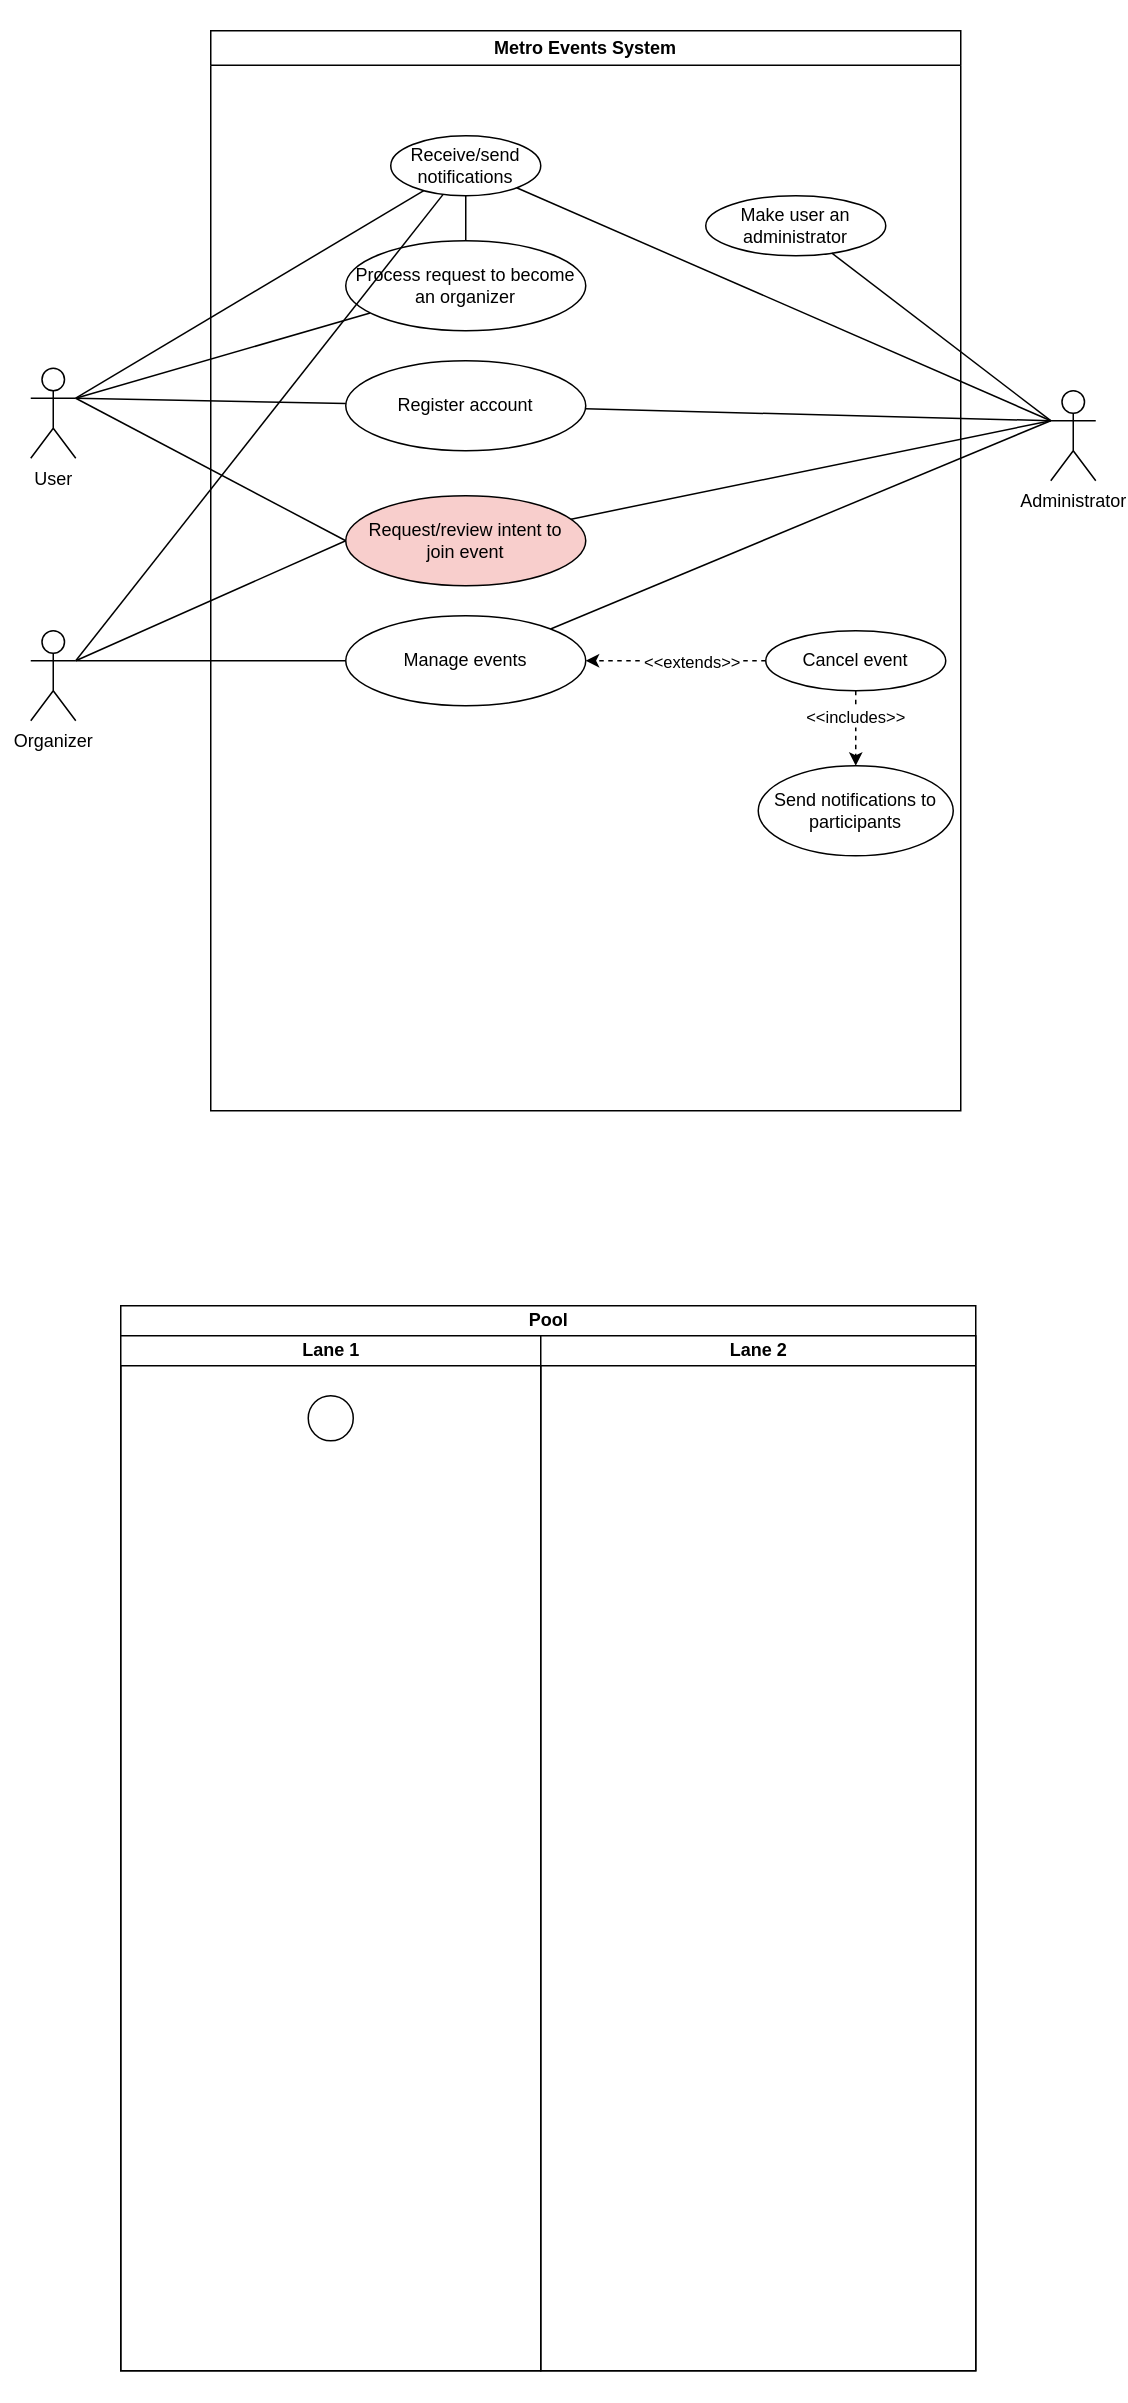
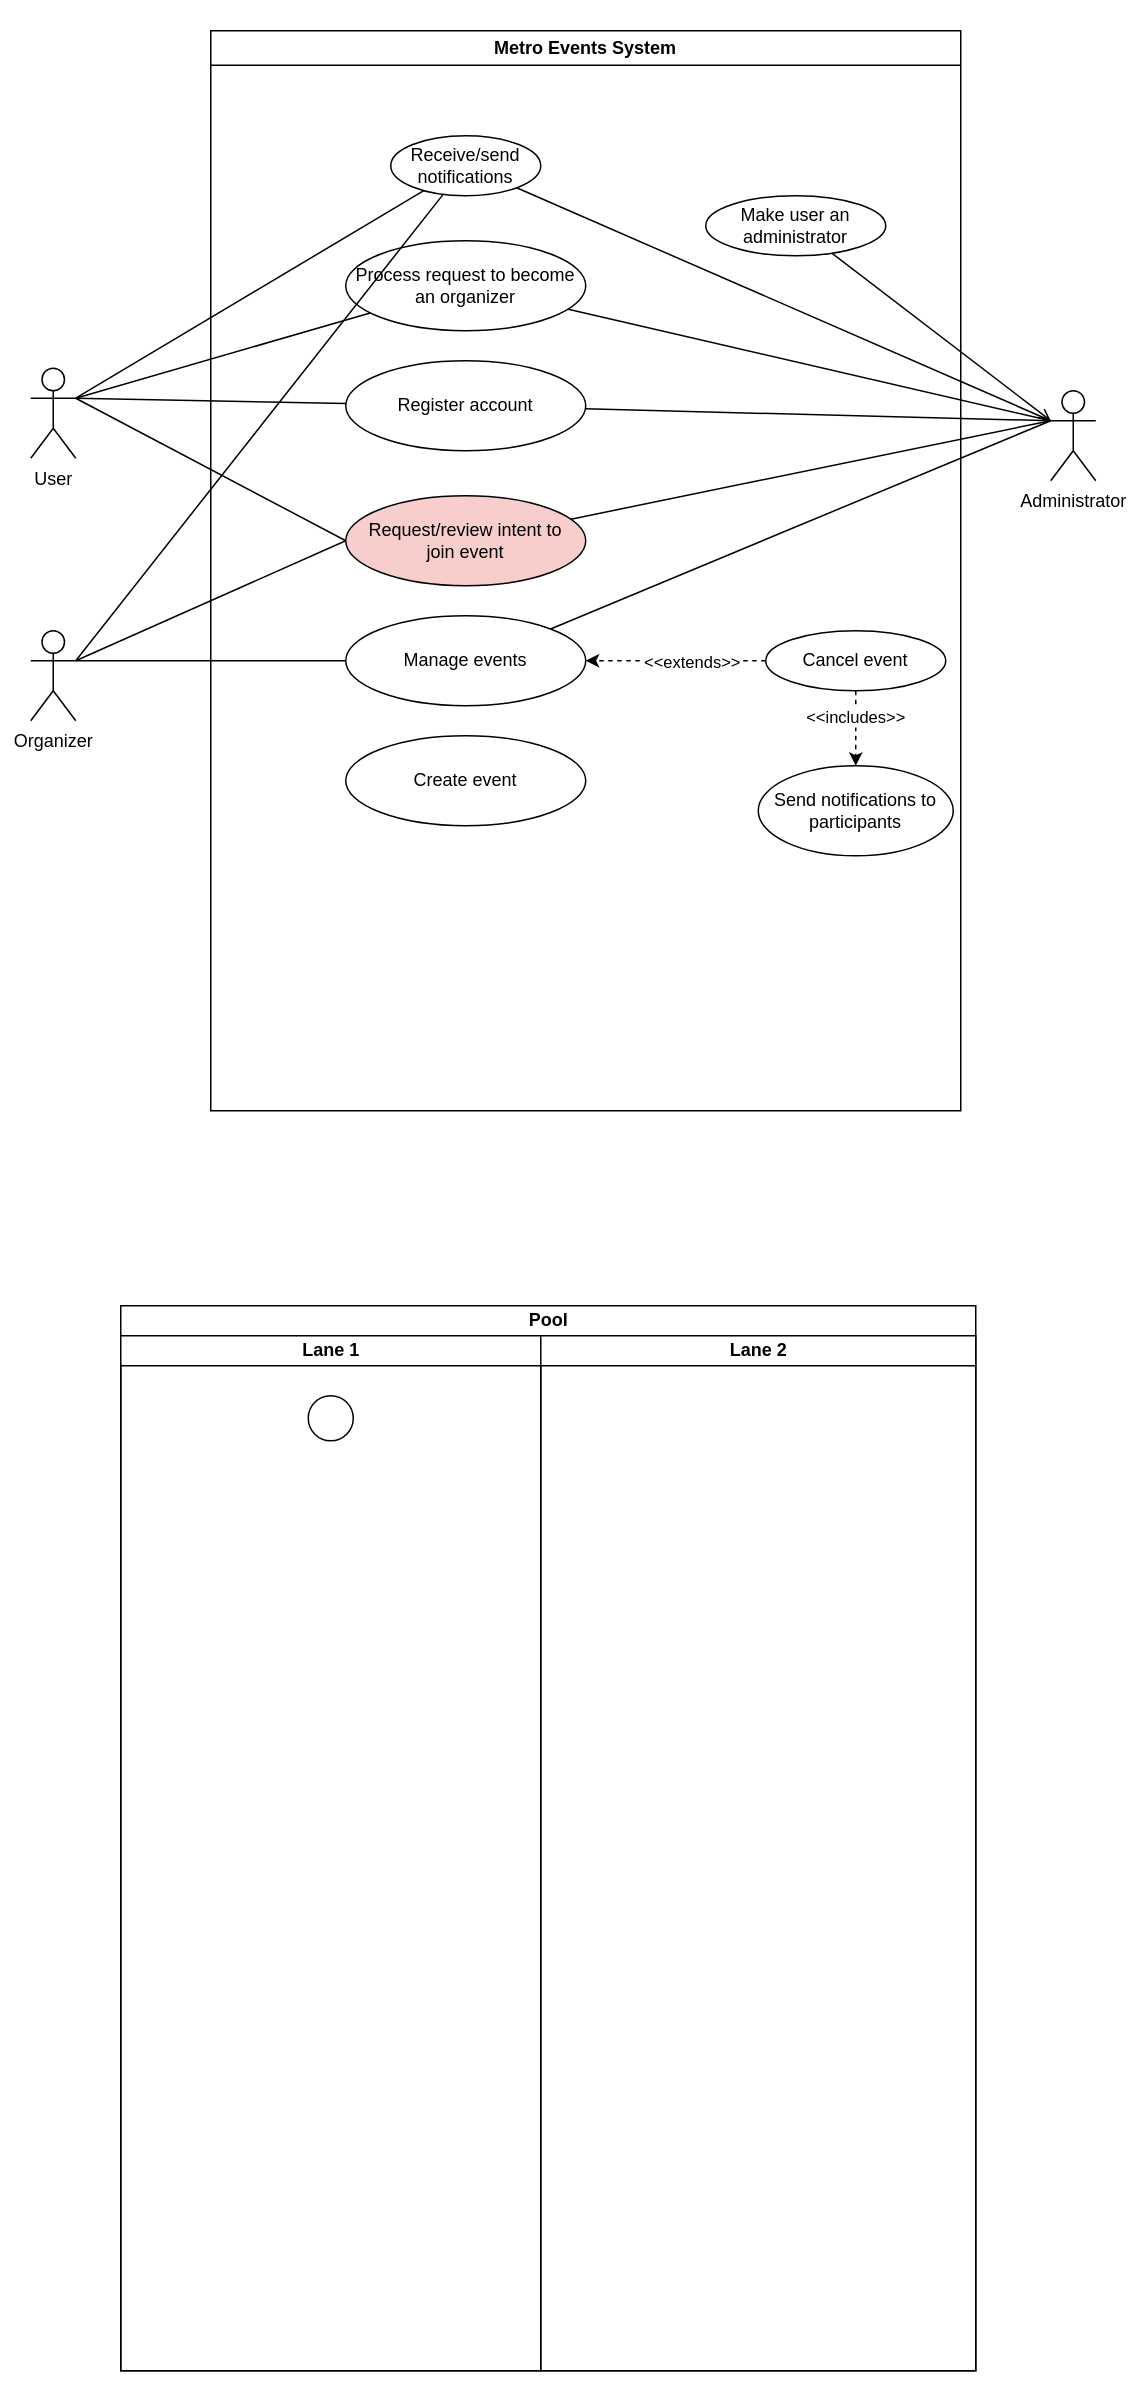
(466, 219) -> (804, 364)
(1044, 415) -> (1043, 414)
none -> (466, 781)
